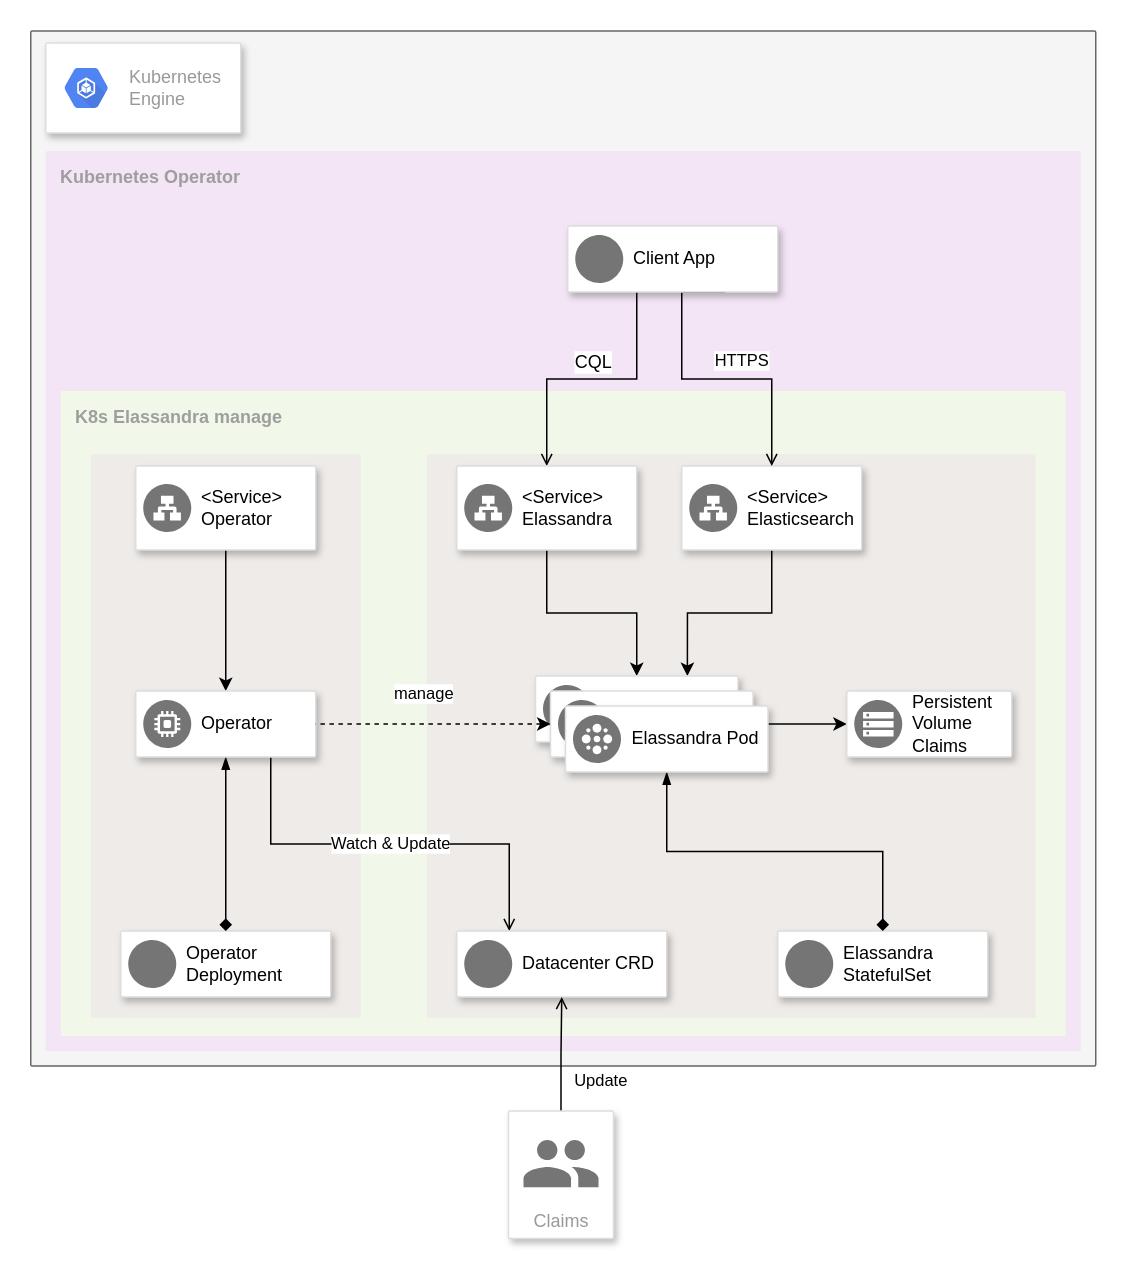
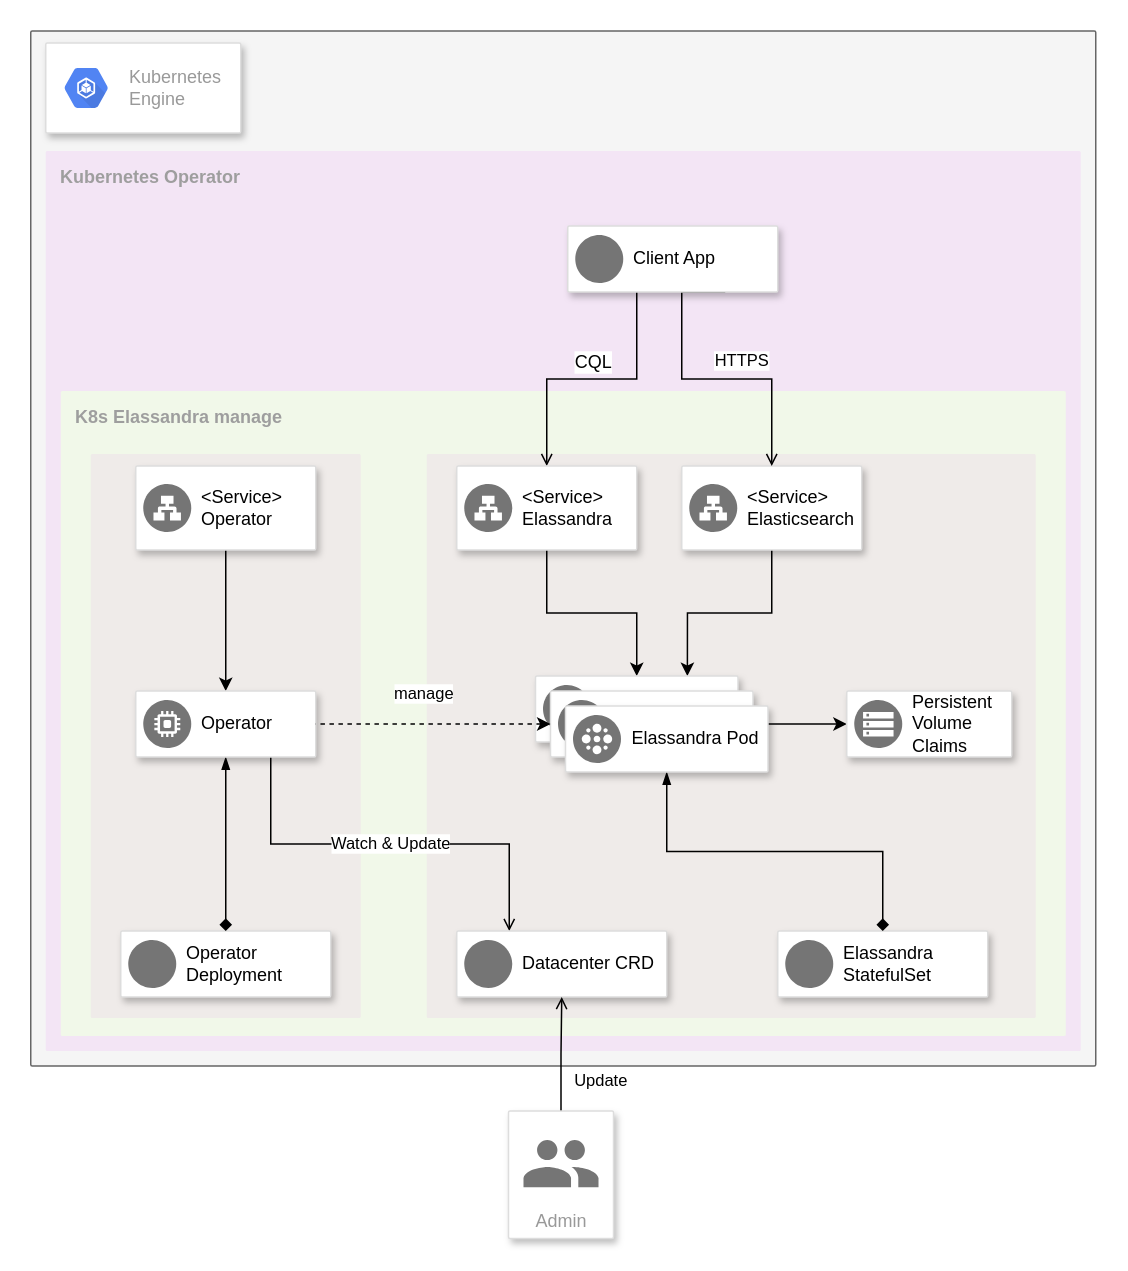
(562, 1220) -> (562, 1220)
